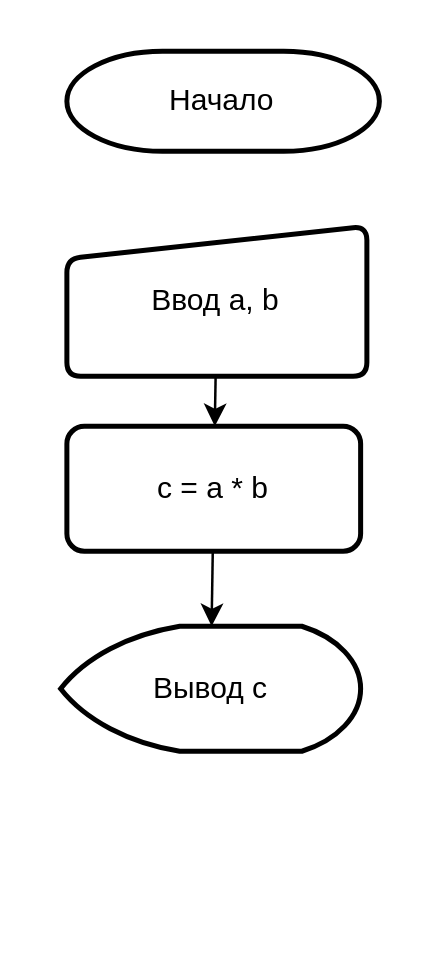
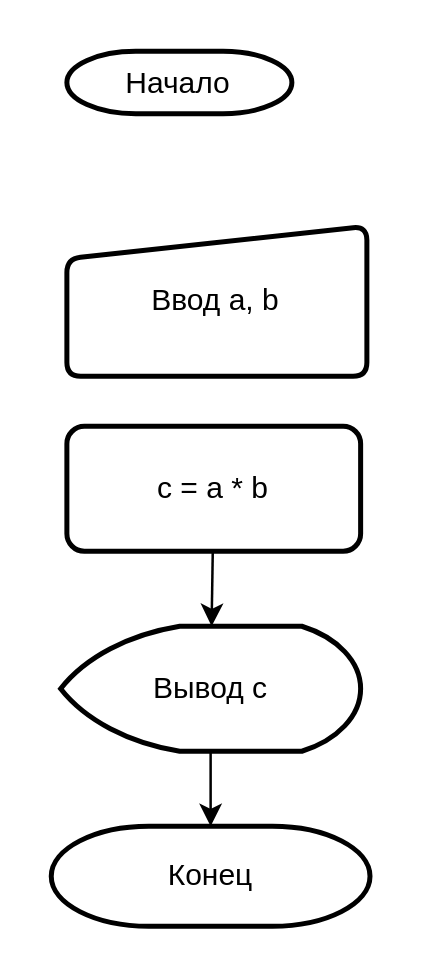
(223, 101) -> (179, 83)
(215, 393) -> none
none -> (211, 781)
none -> (211, 876)
